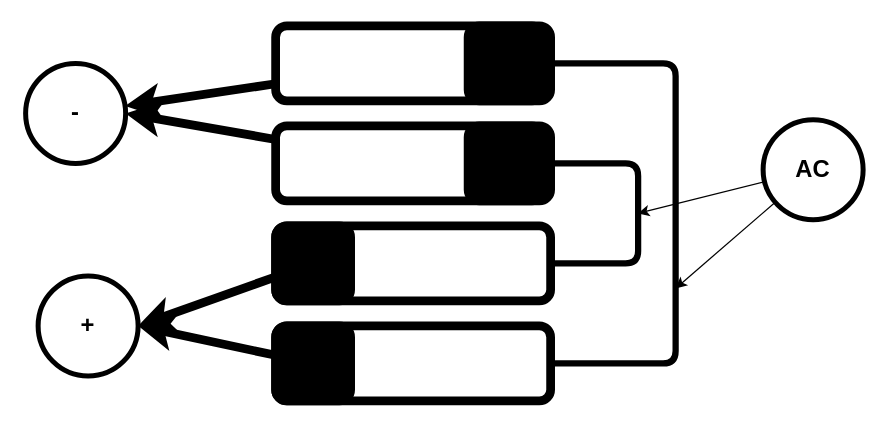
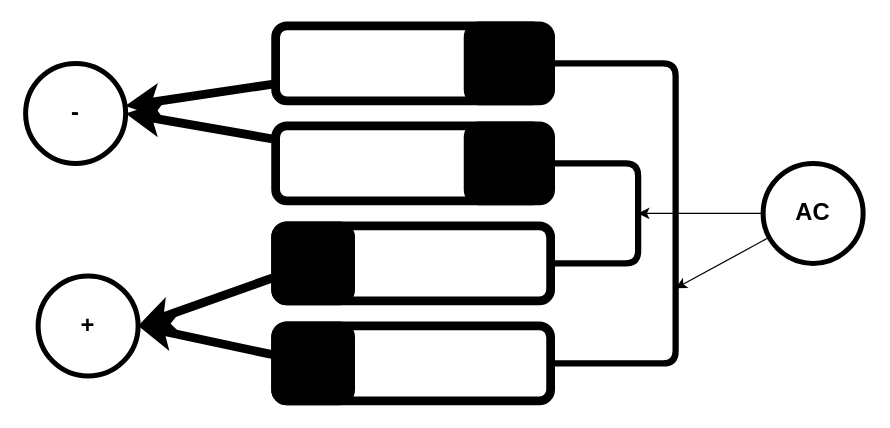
(813, 169) -> (813, 213)
